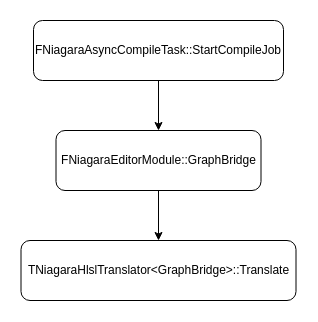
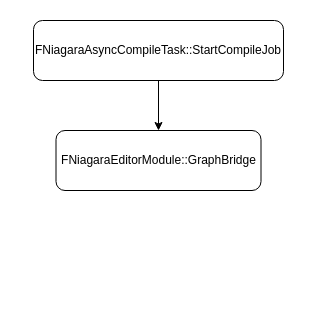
(159, 212) -> none
(159, 271) -> none
